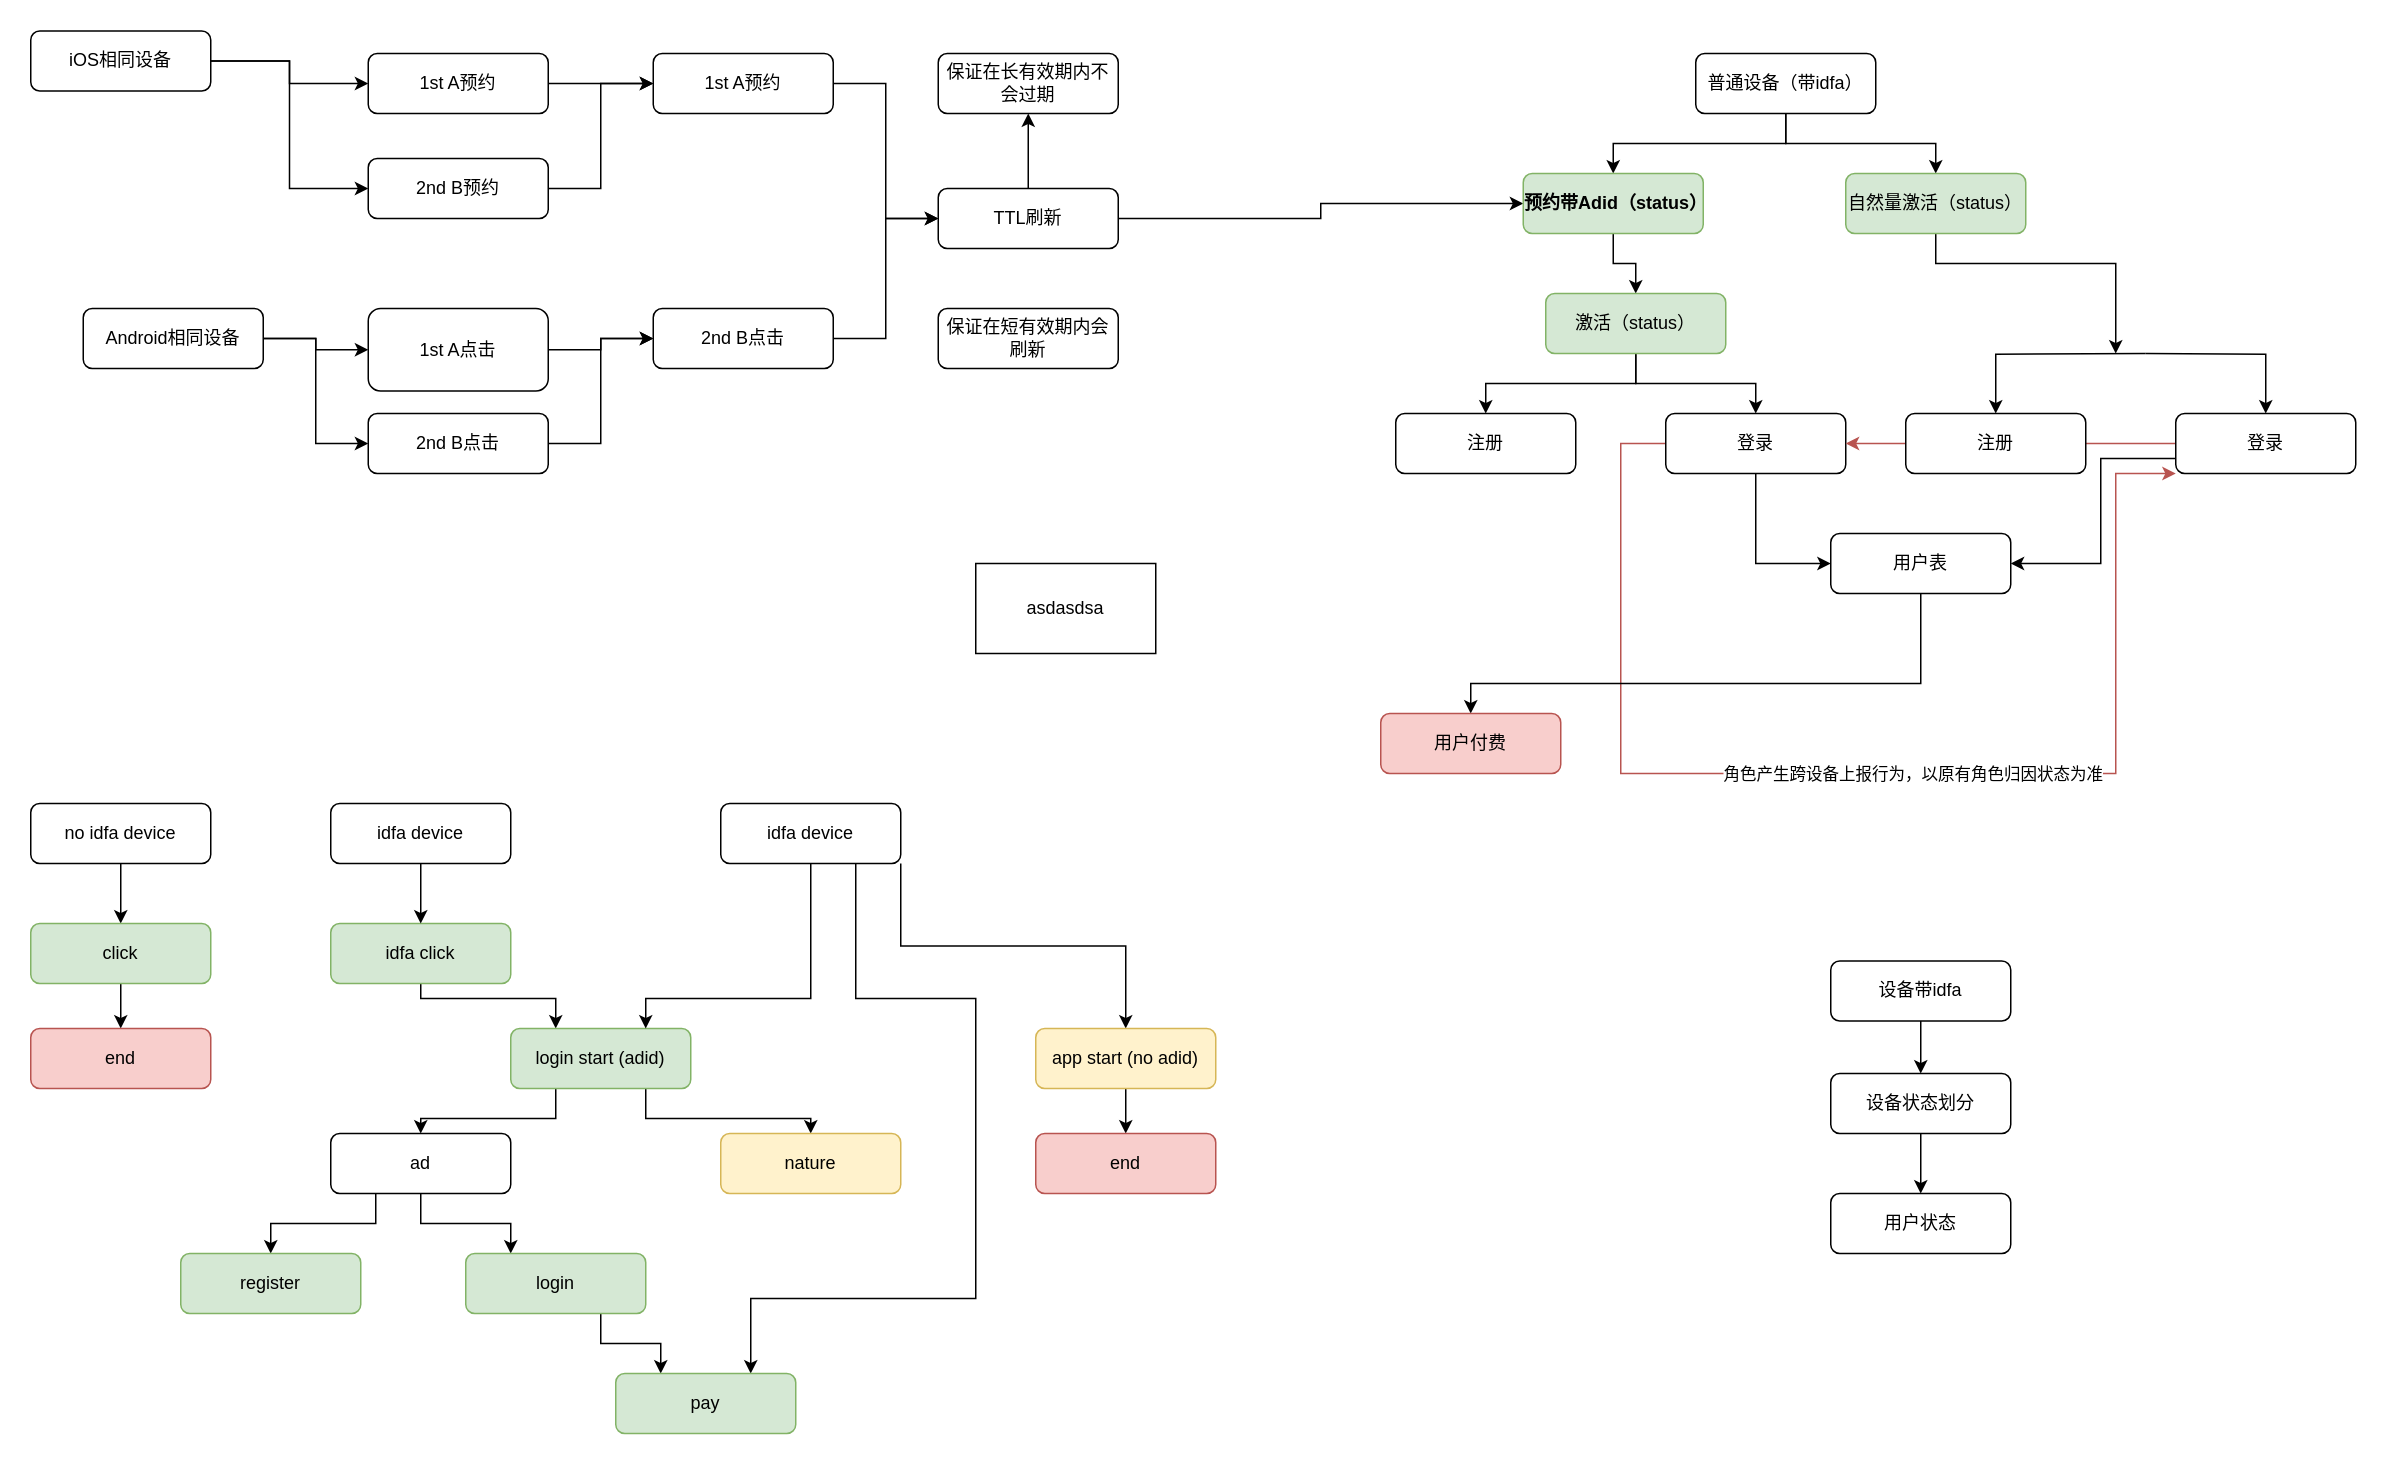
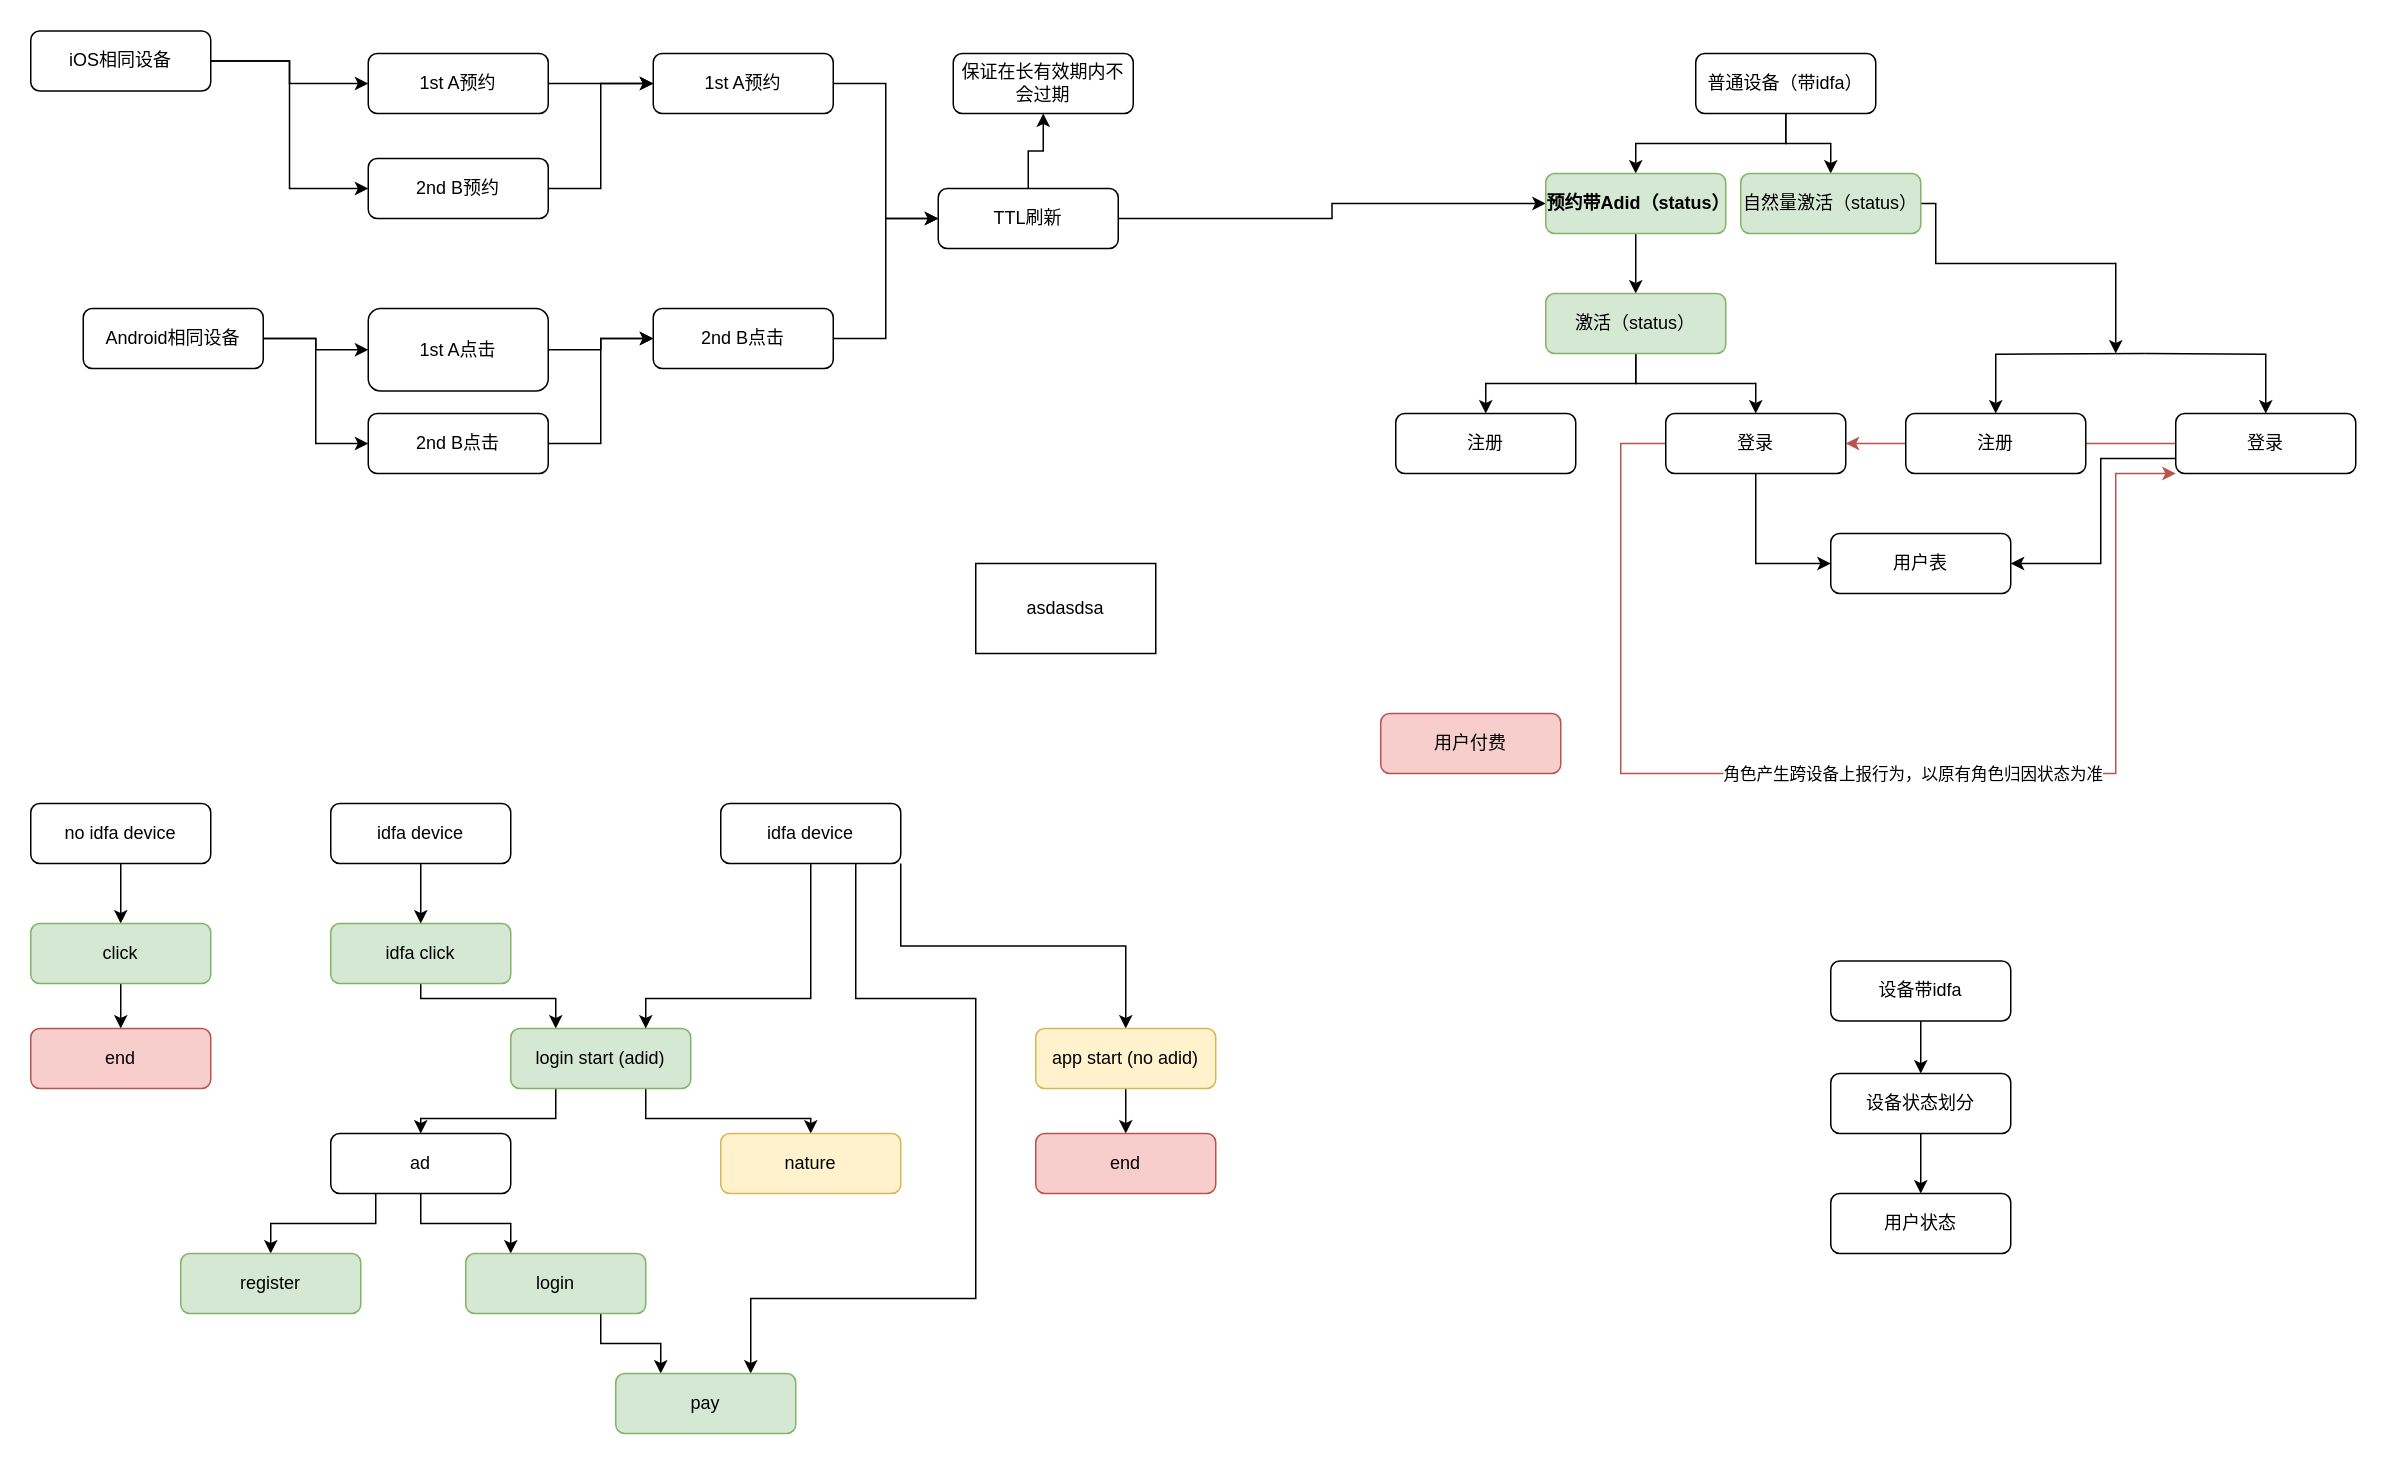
(1028, 83) -> (1043, 83)
(1613, 203) -> (1636, 203)
(1936, 203) -> (1831, 203)
(1028, 338) -> none
(1731, 683) -> none
